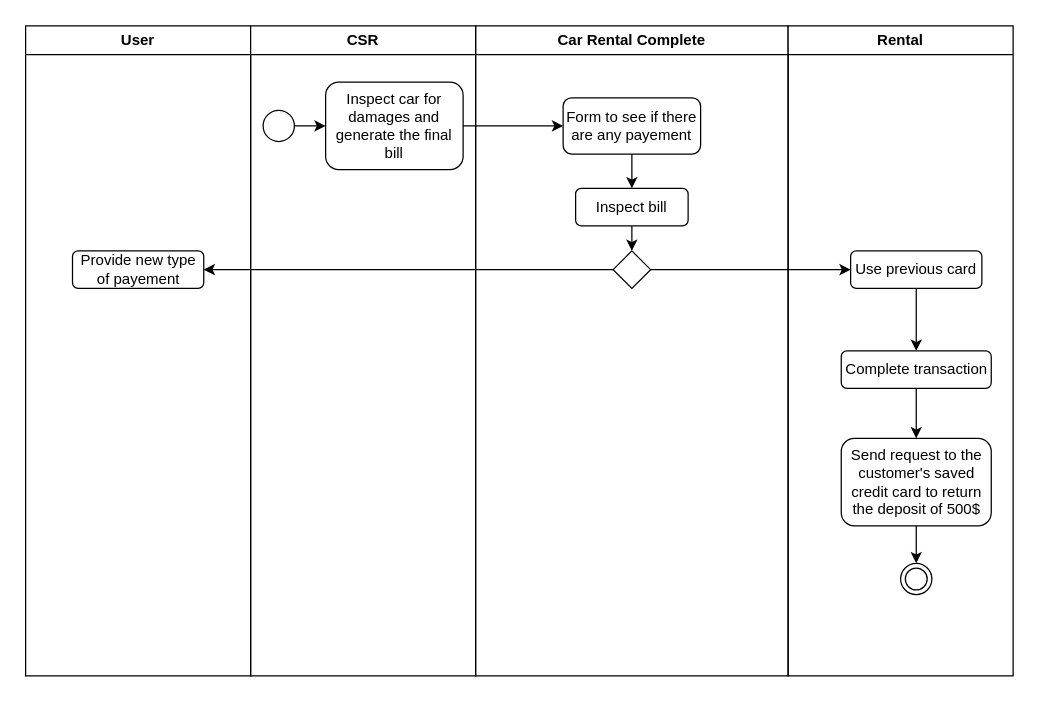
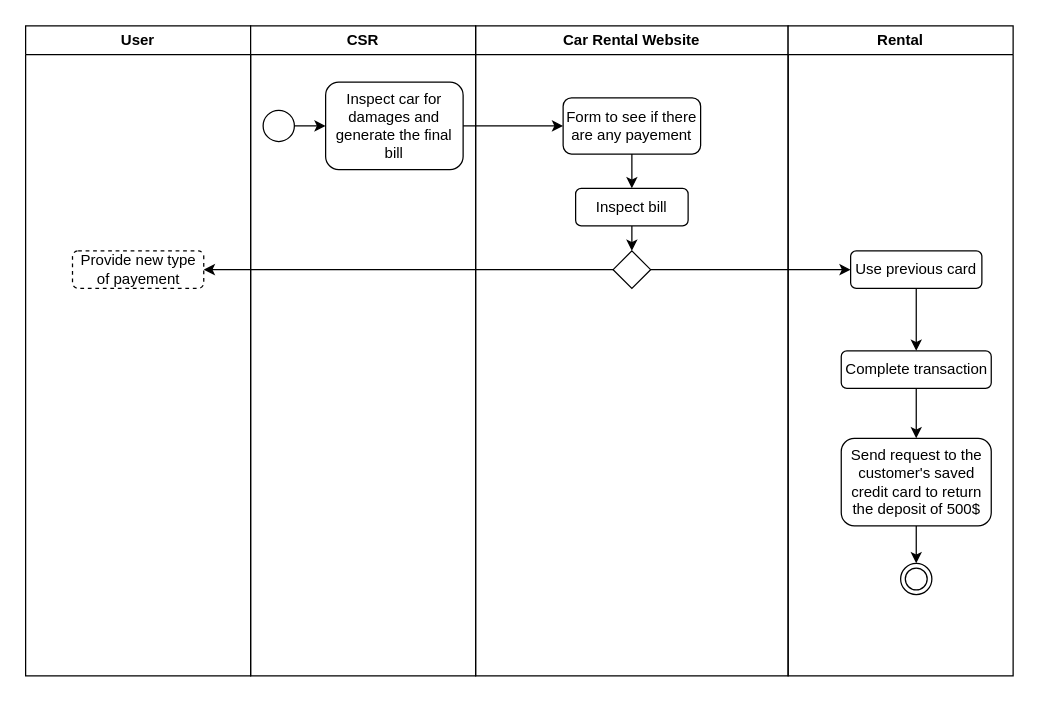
(632, 41) -> (632, 41)
(138, 269) -> (138, 269)
